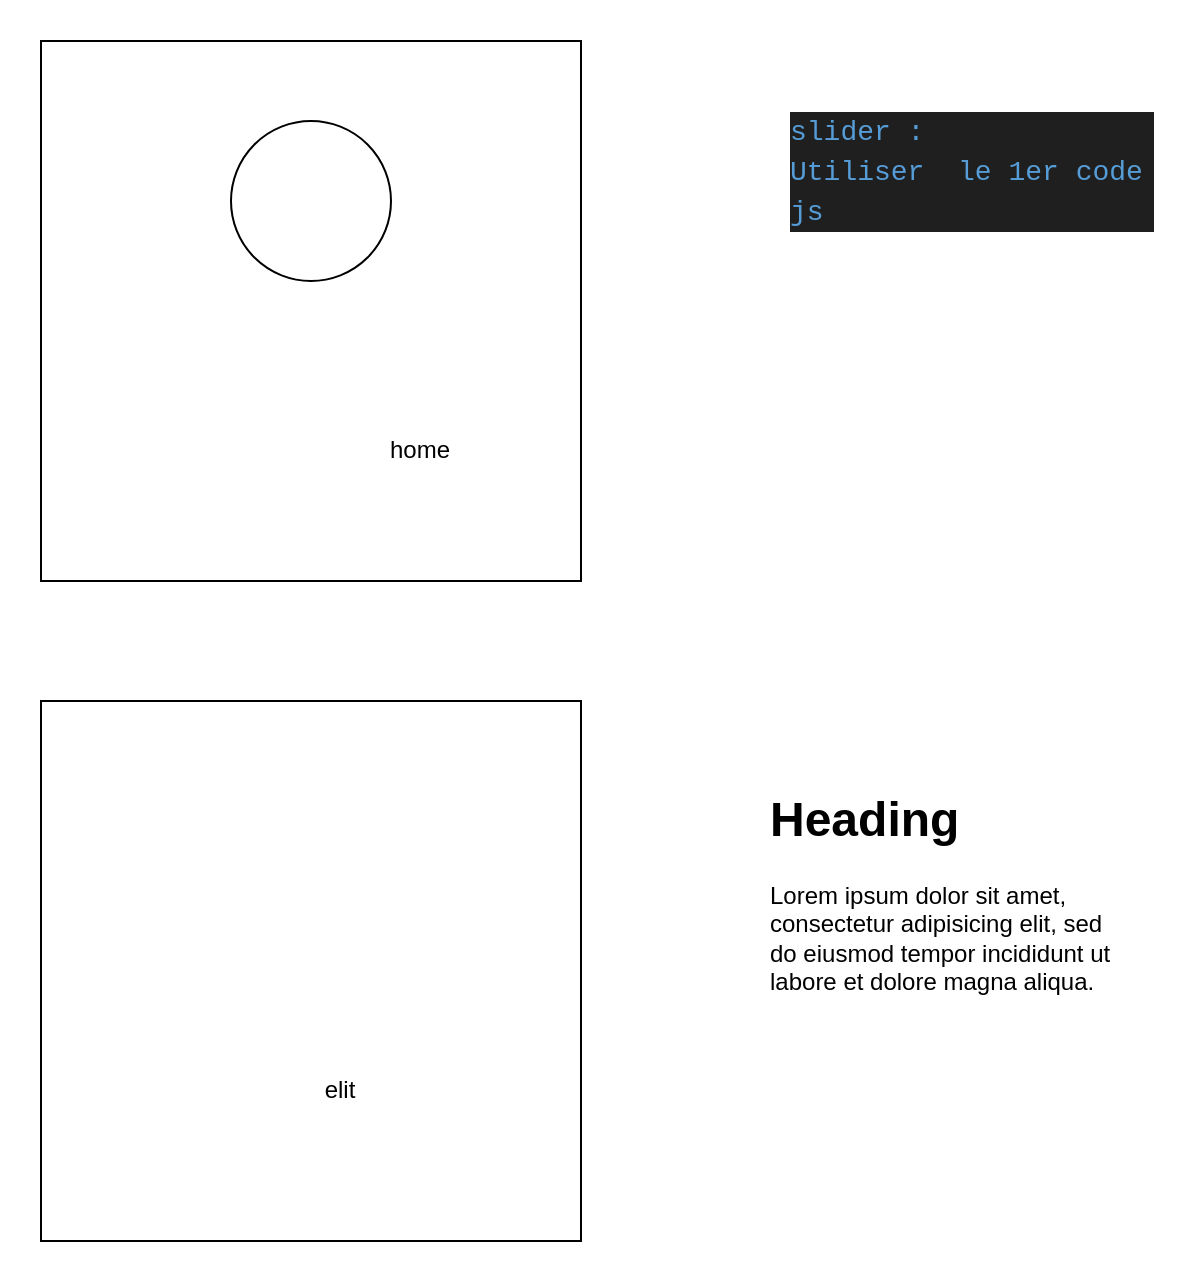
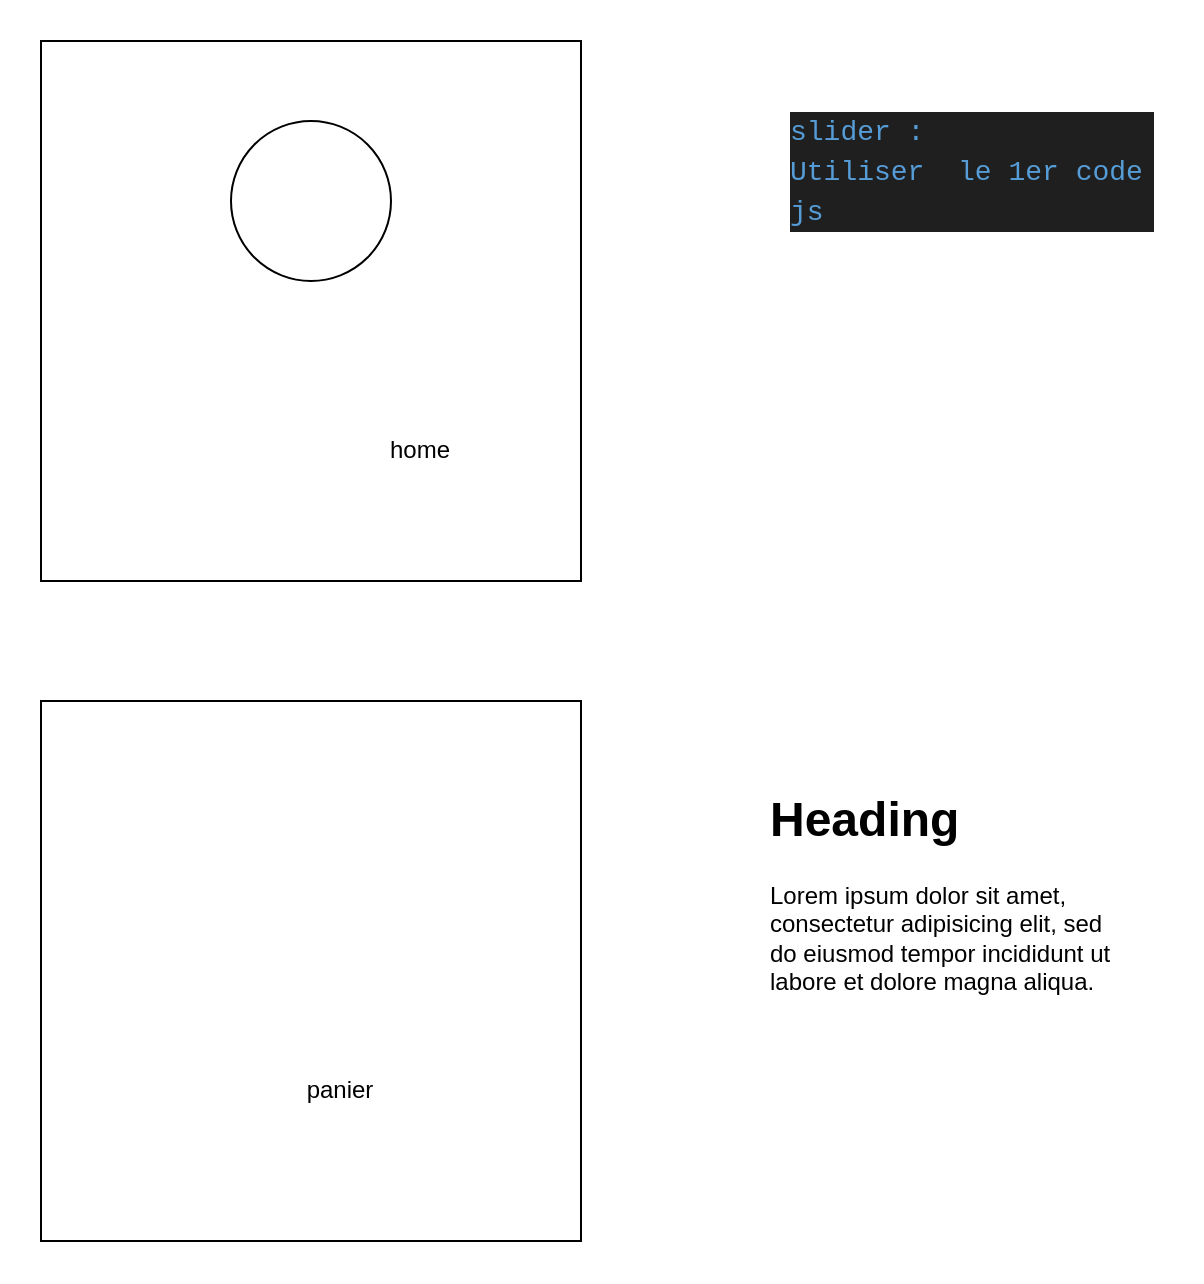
(341, 1091) -> (341, 1091)
